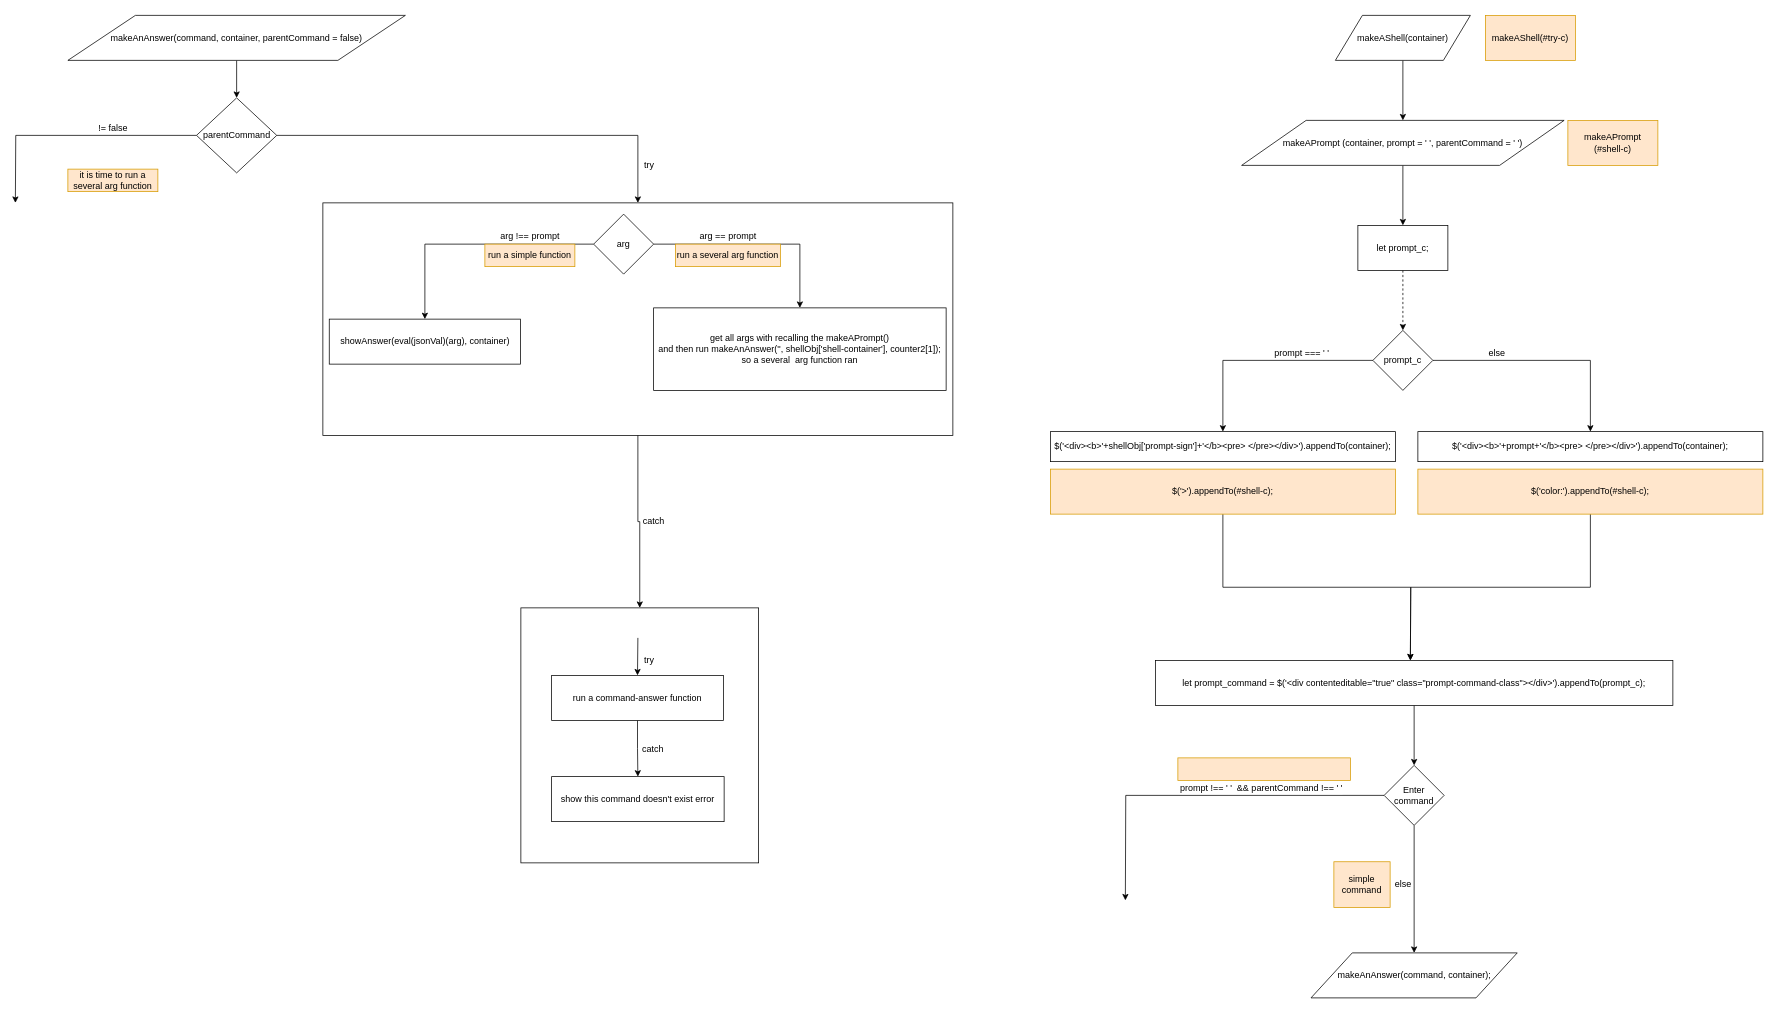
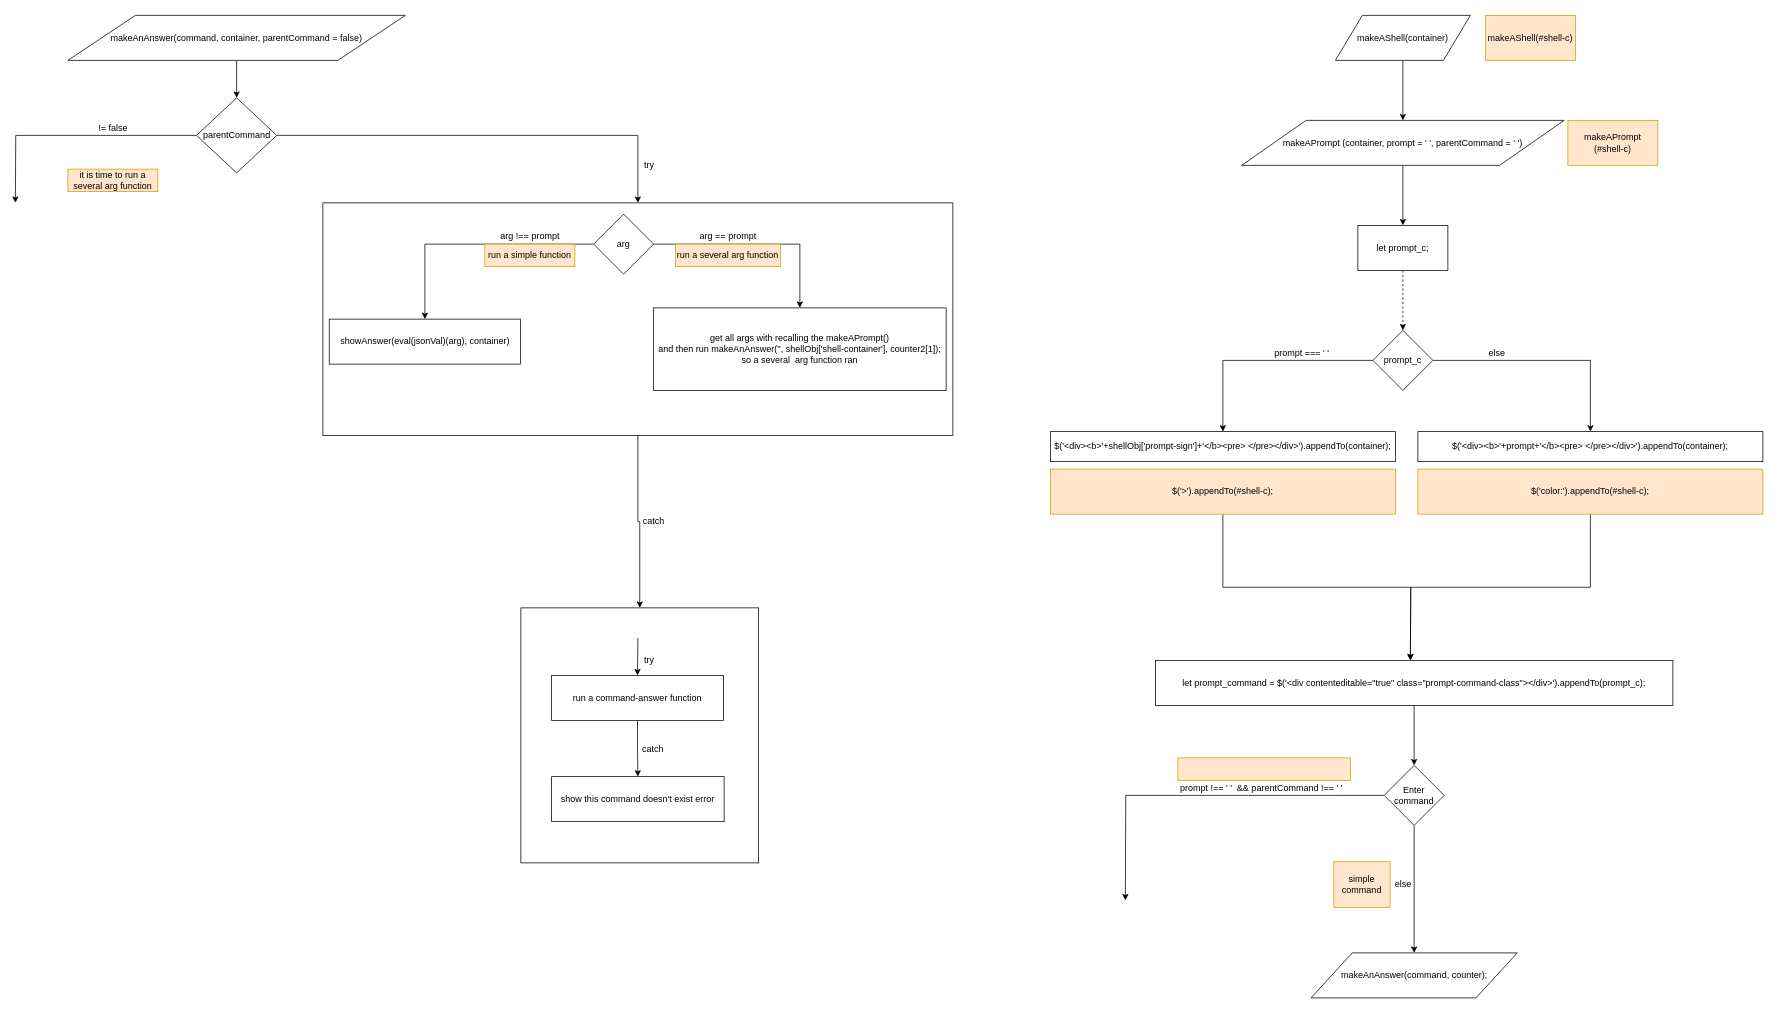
(1530, 38) -> (1530, 38)
(1415, 975) -> (1415, 975)
